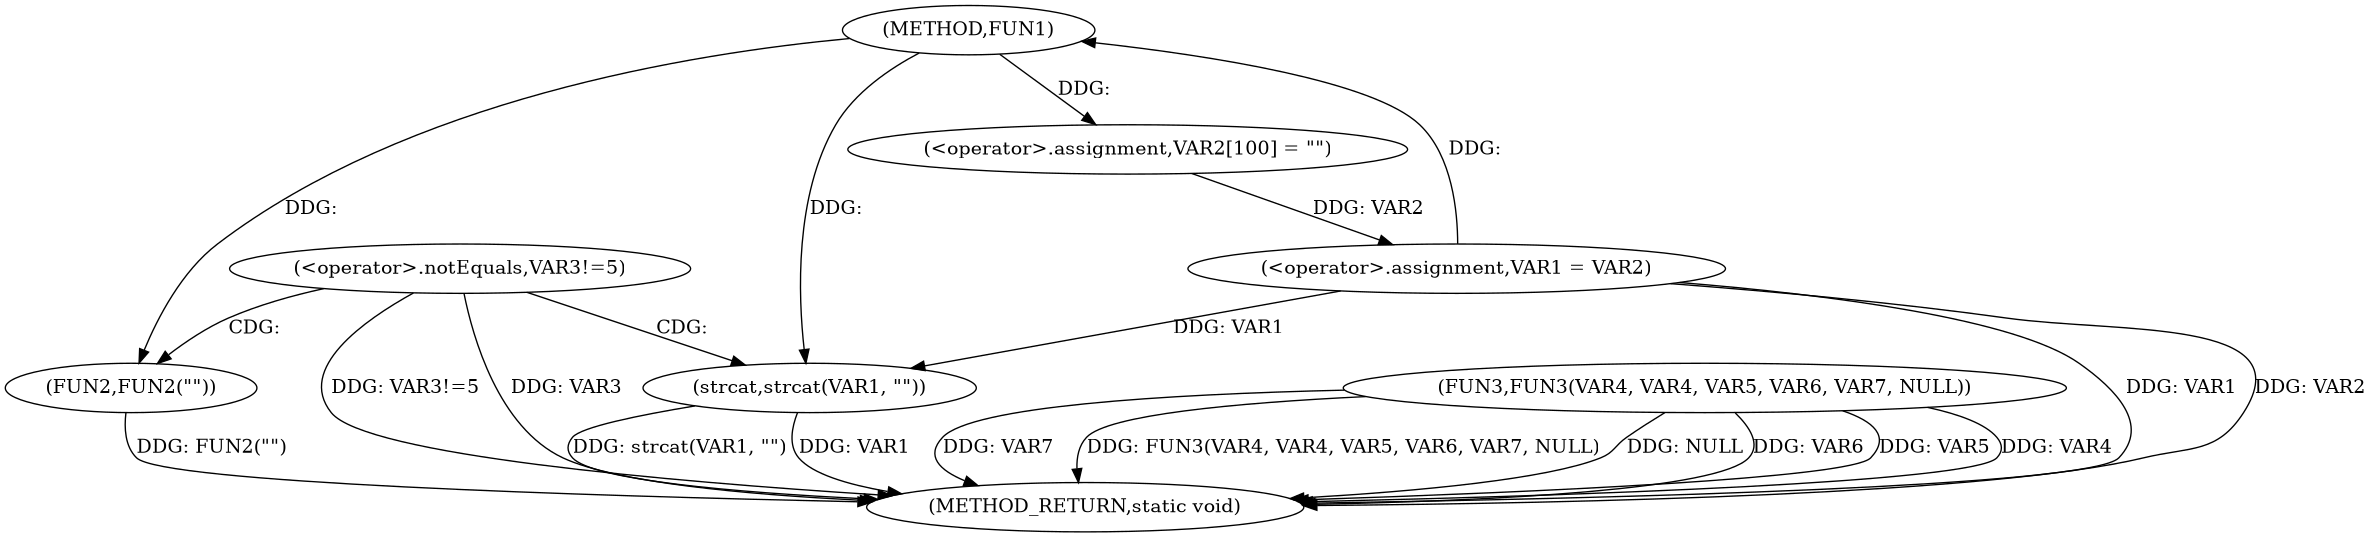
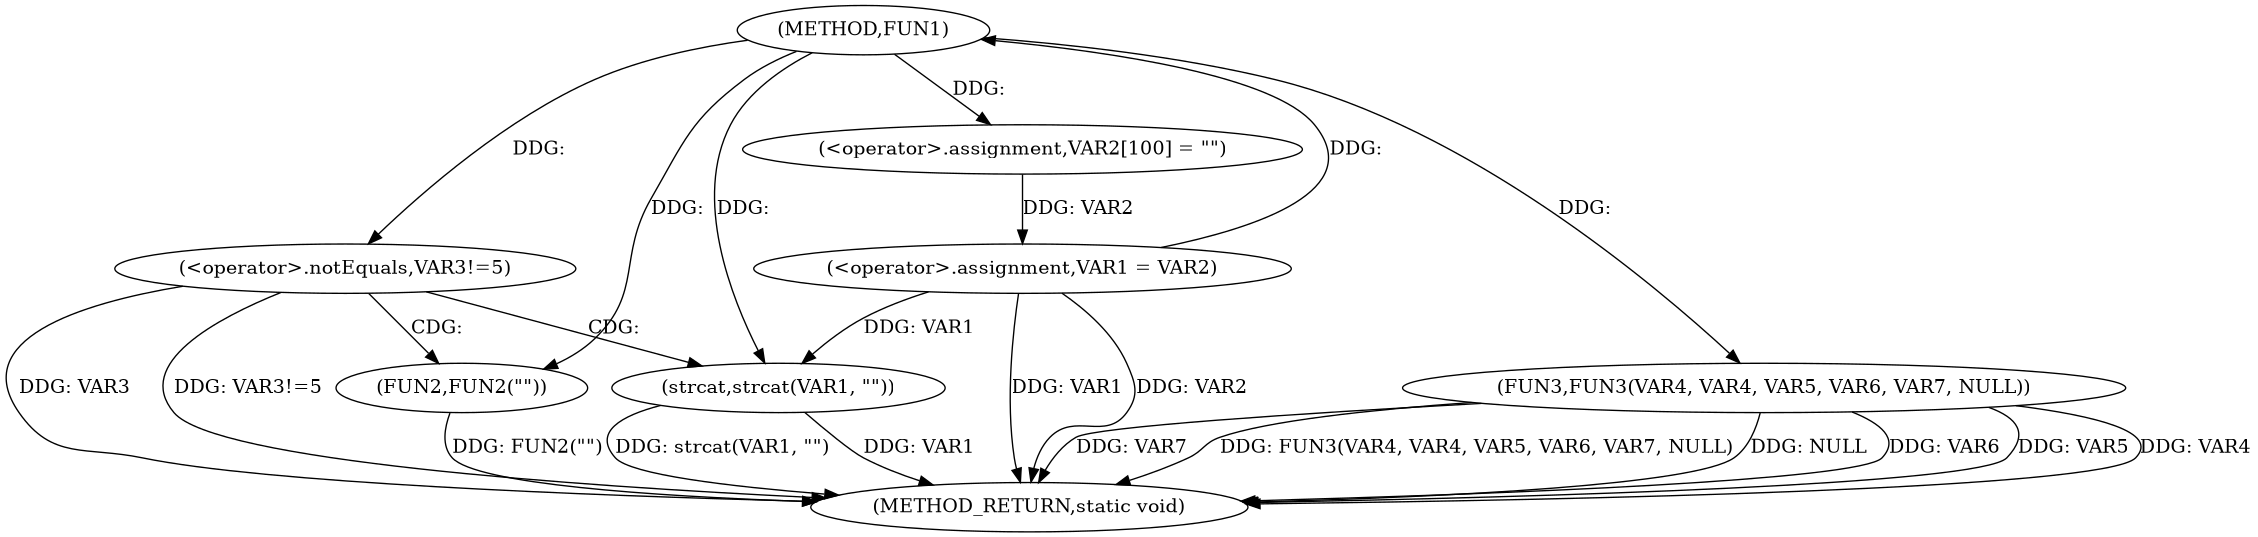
none -> (546, 105)
none -> (1389, 120)
